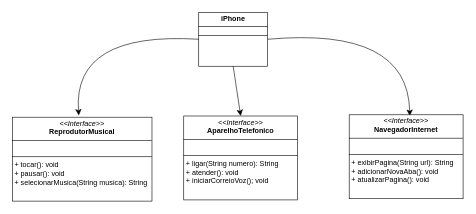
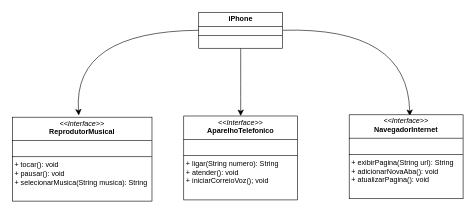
(233, 39) -> (241, 30)
